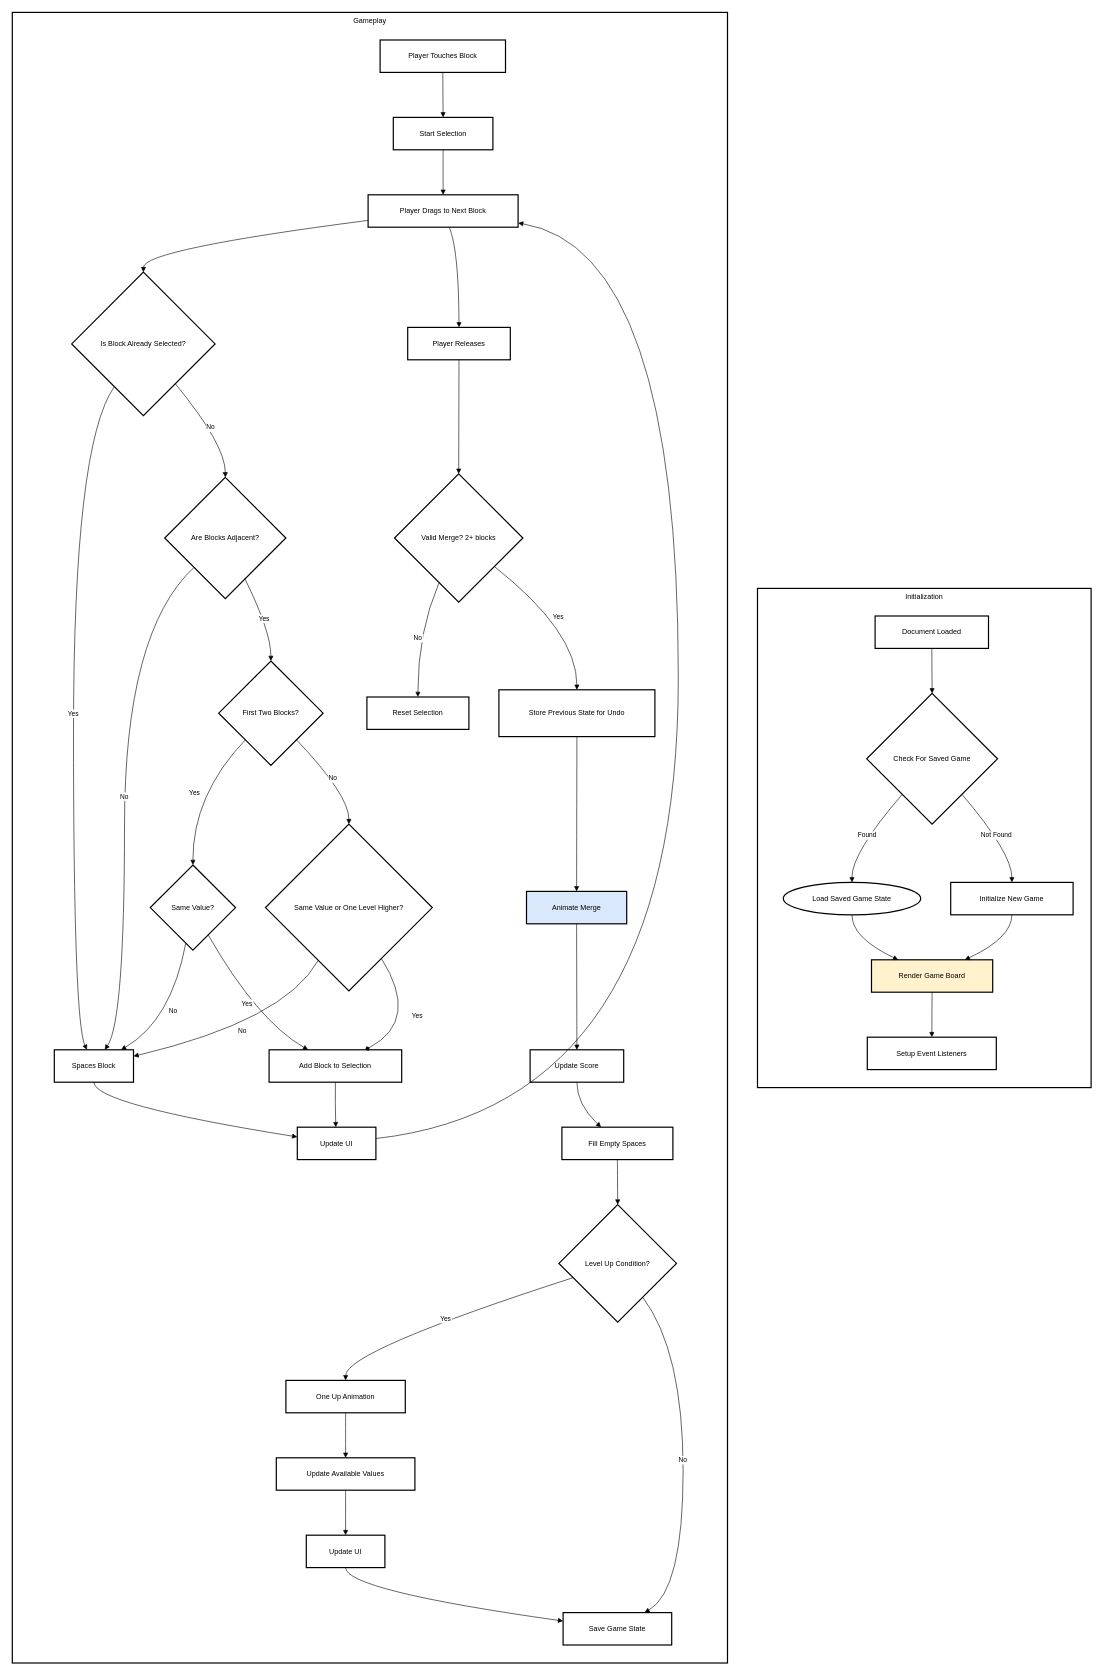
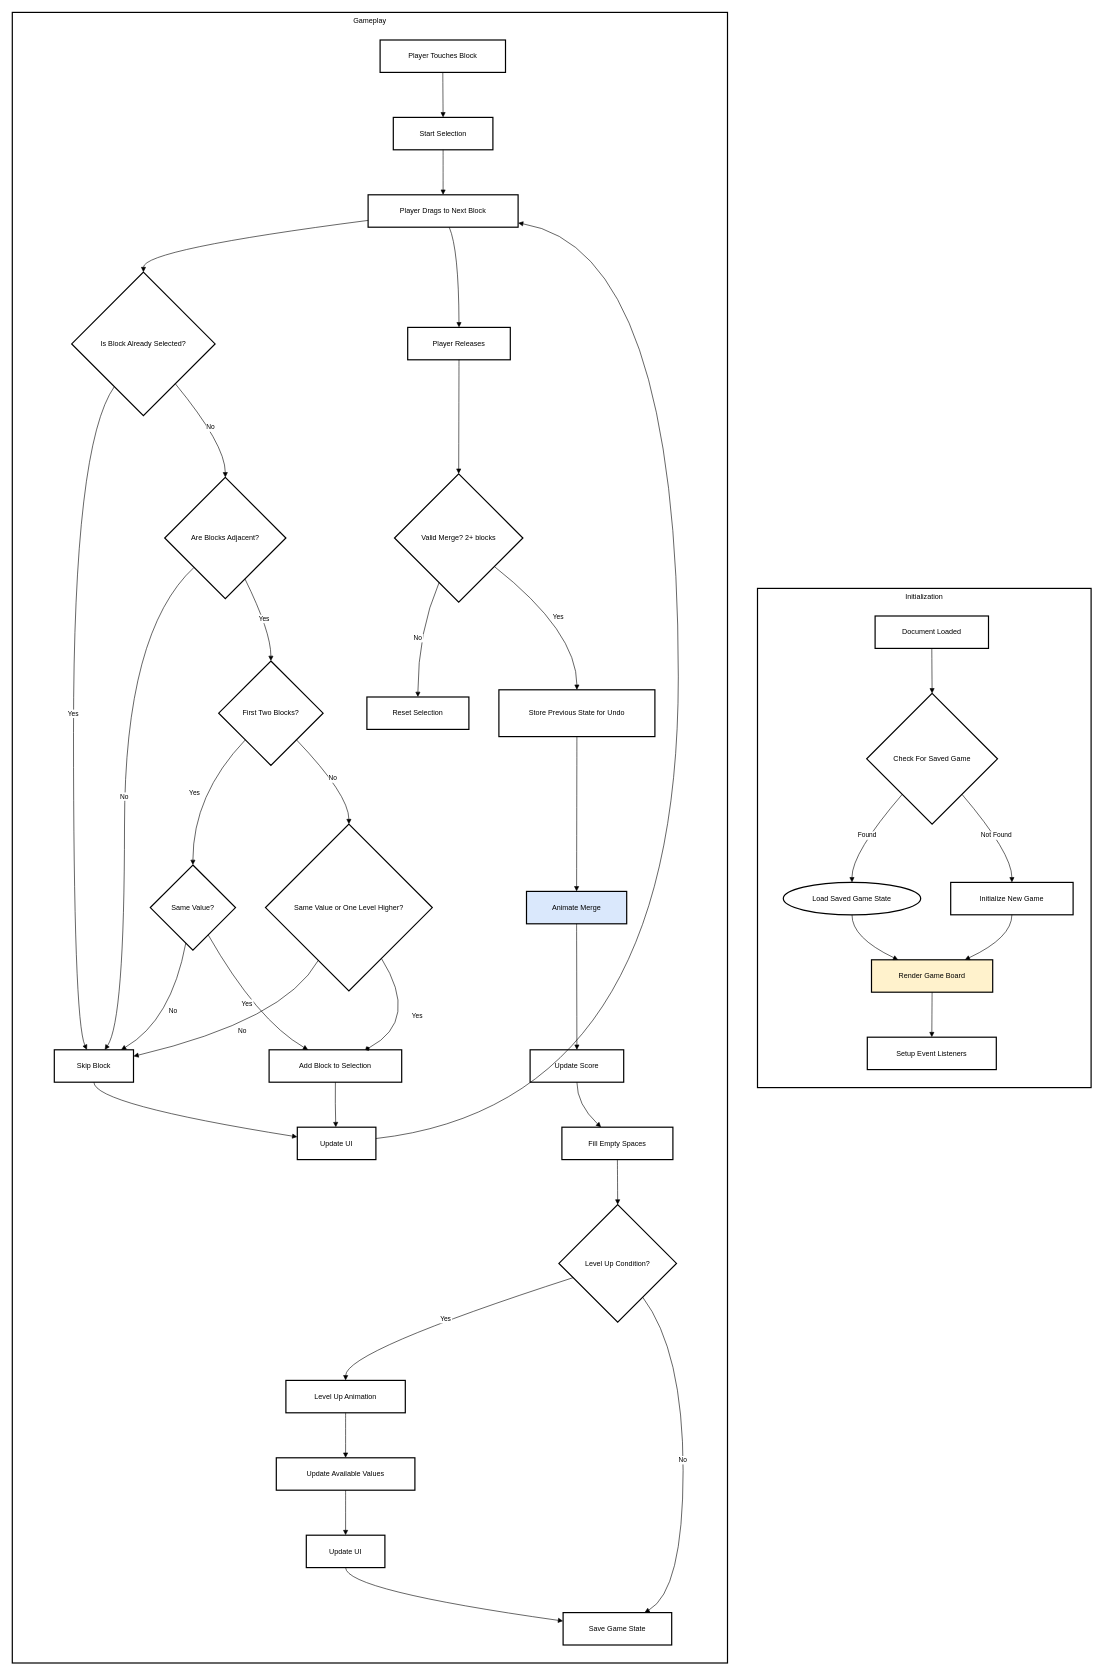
(94, 1066) -> (94, 1066)
(346, 1397) -> (346, 1397)
